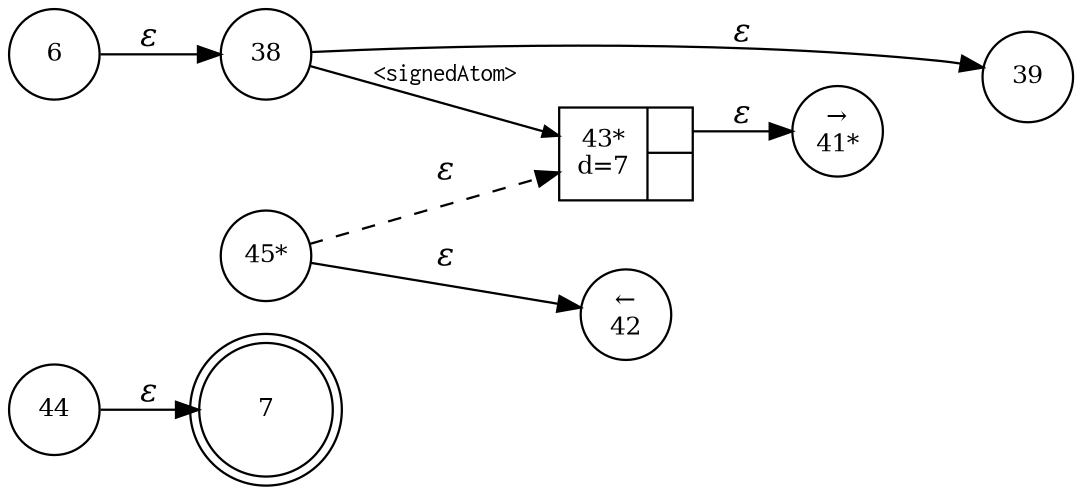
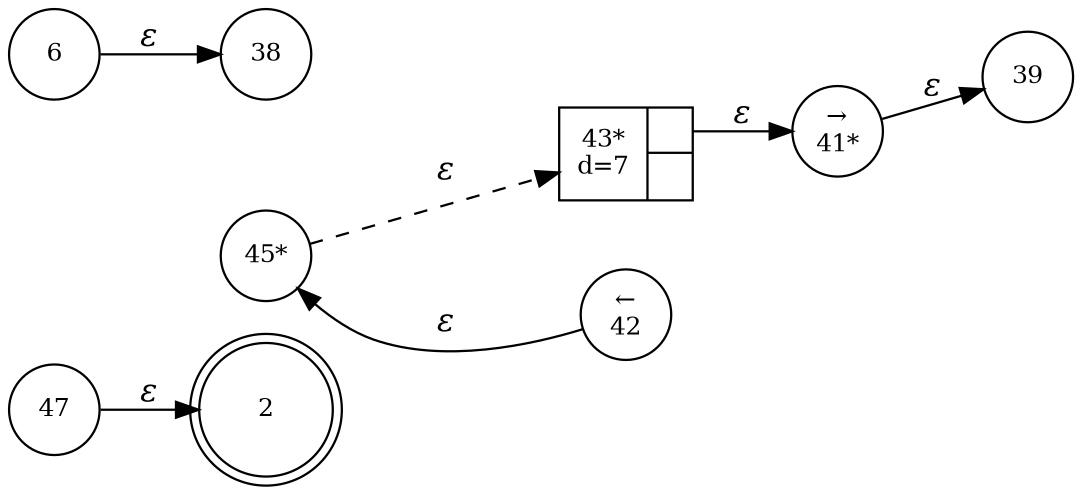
(636, 46) -> (922, 107)
(427, 99) -> none
(435, 283) -> (444, 351)
(54, 410) -> (54, 410)
(266, 410) -> (266, 410)
